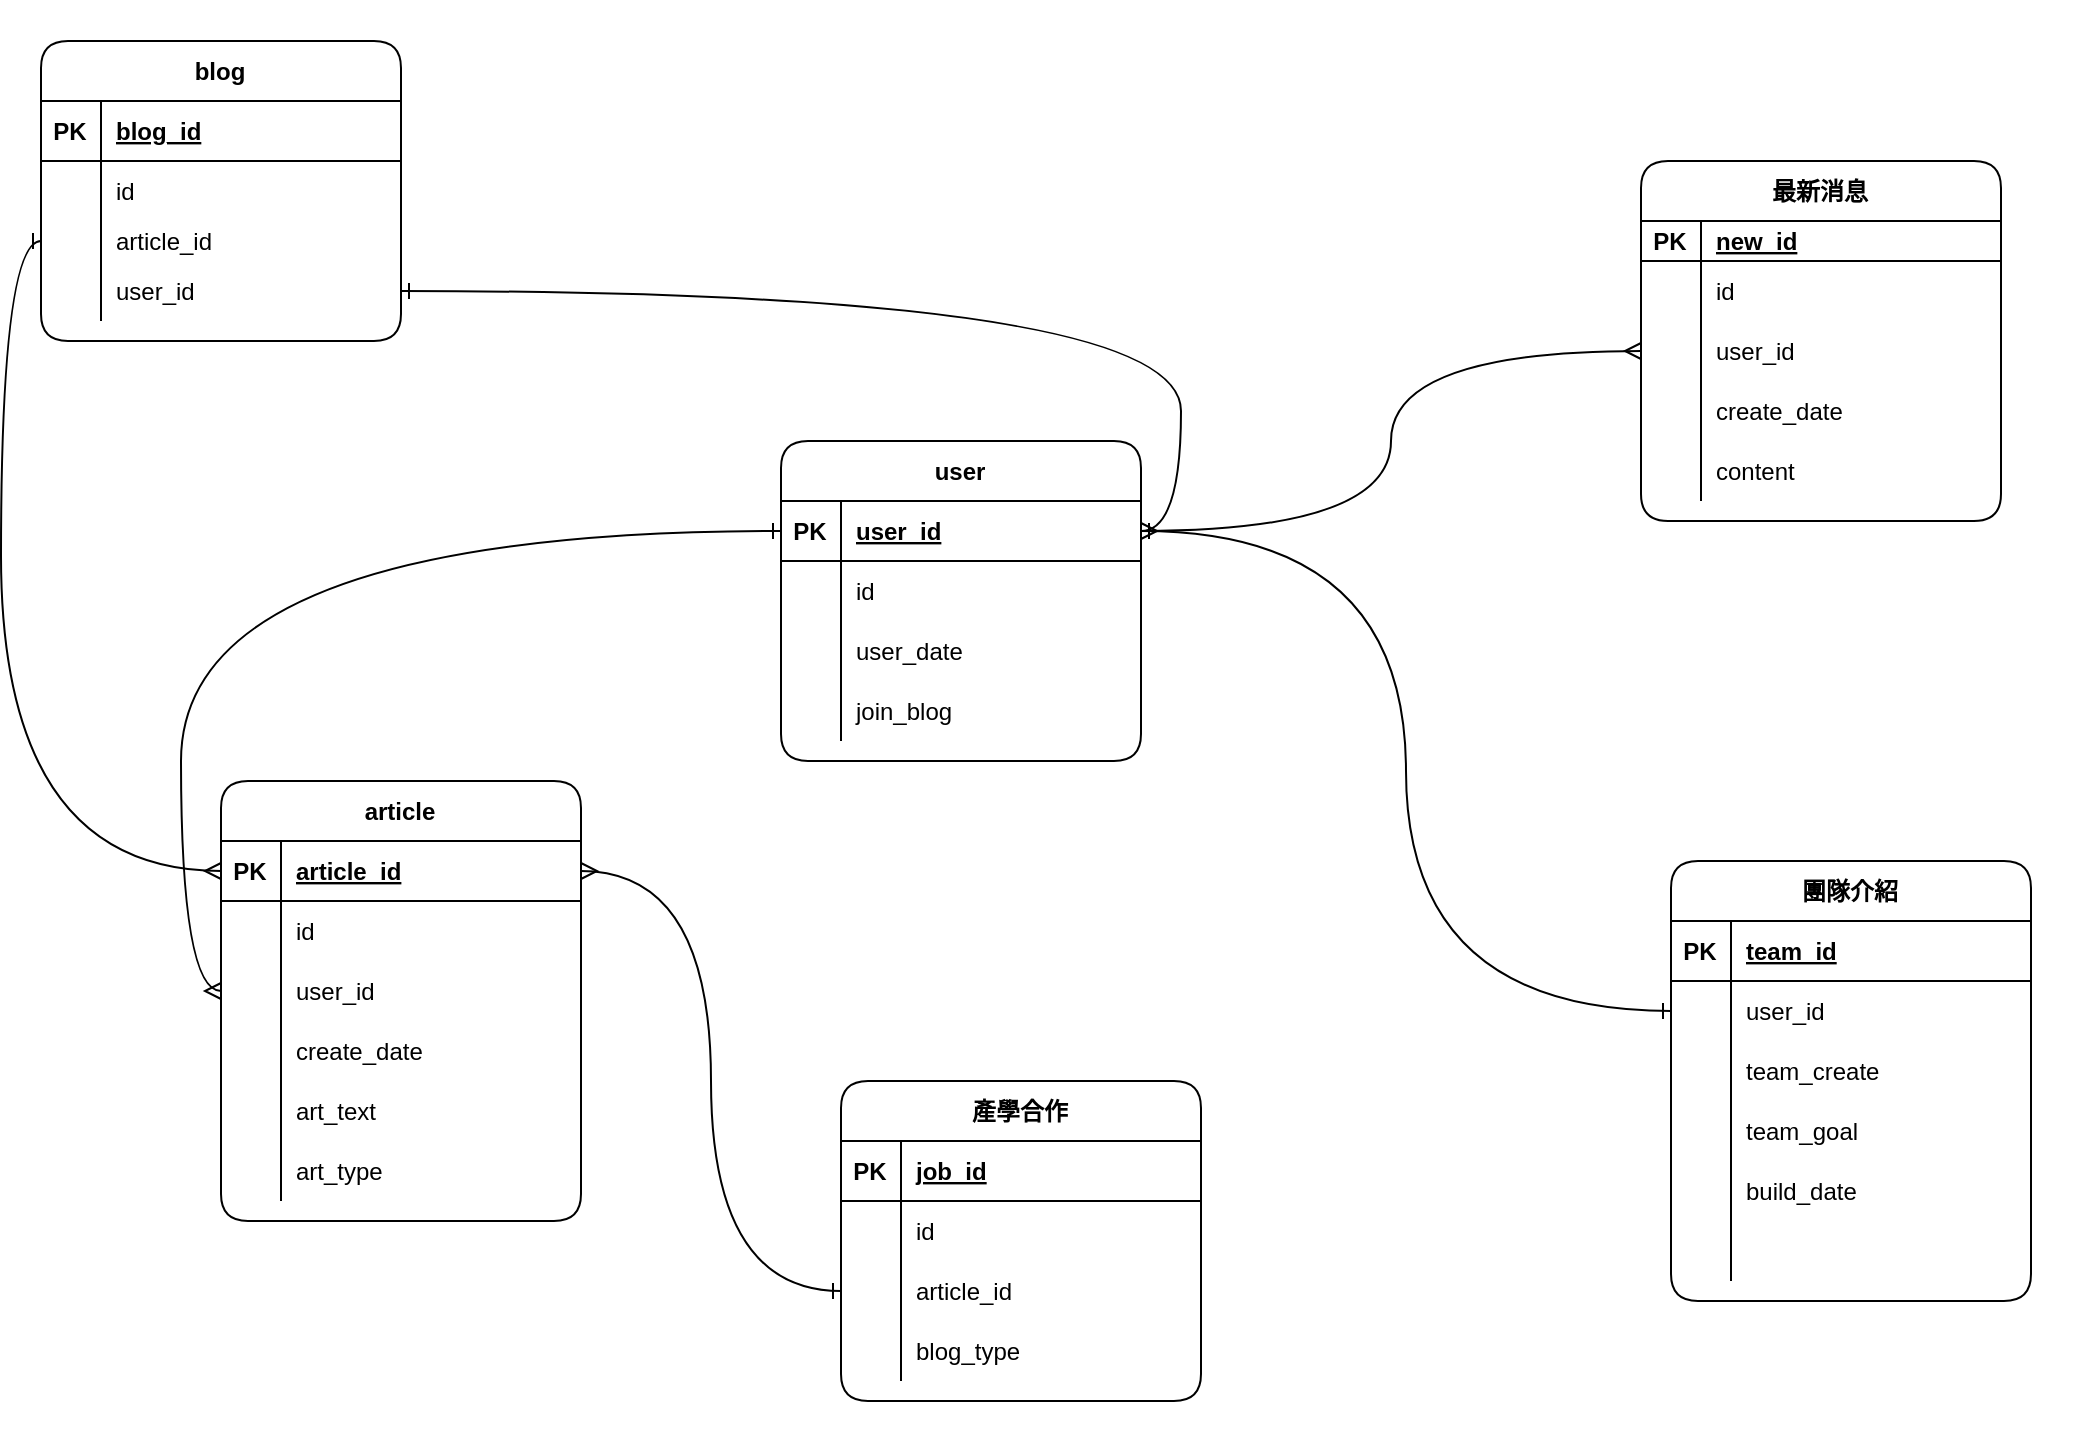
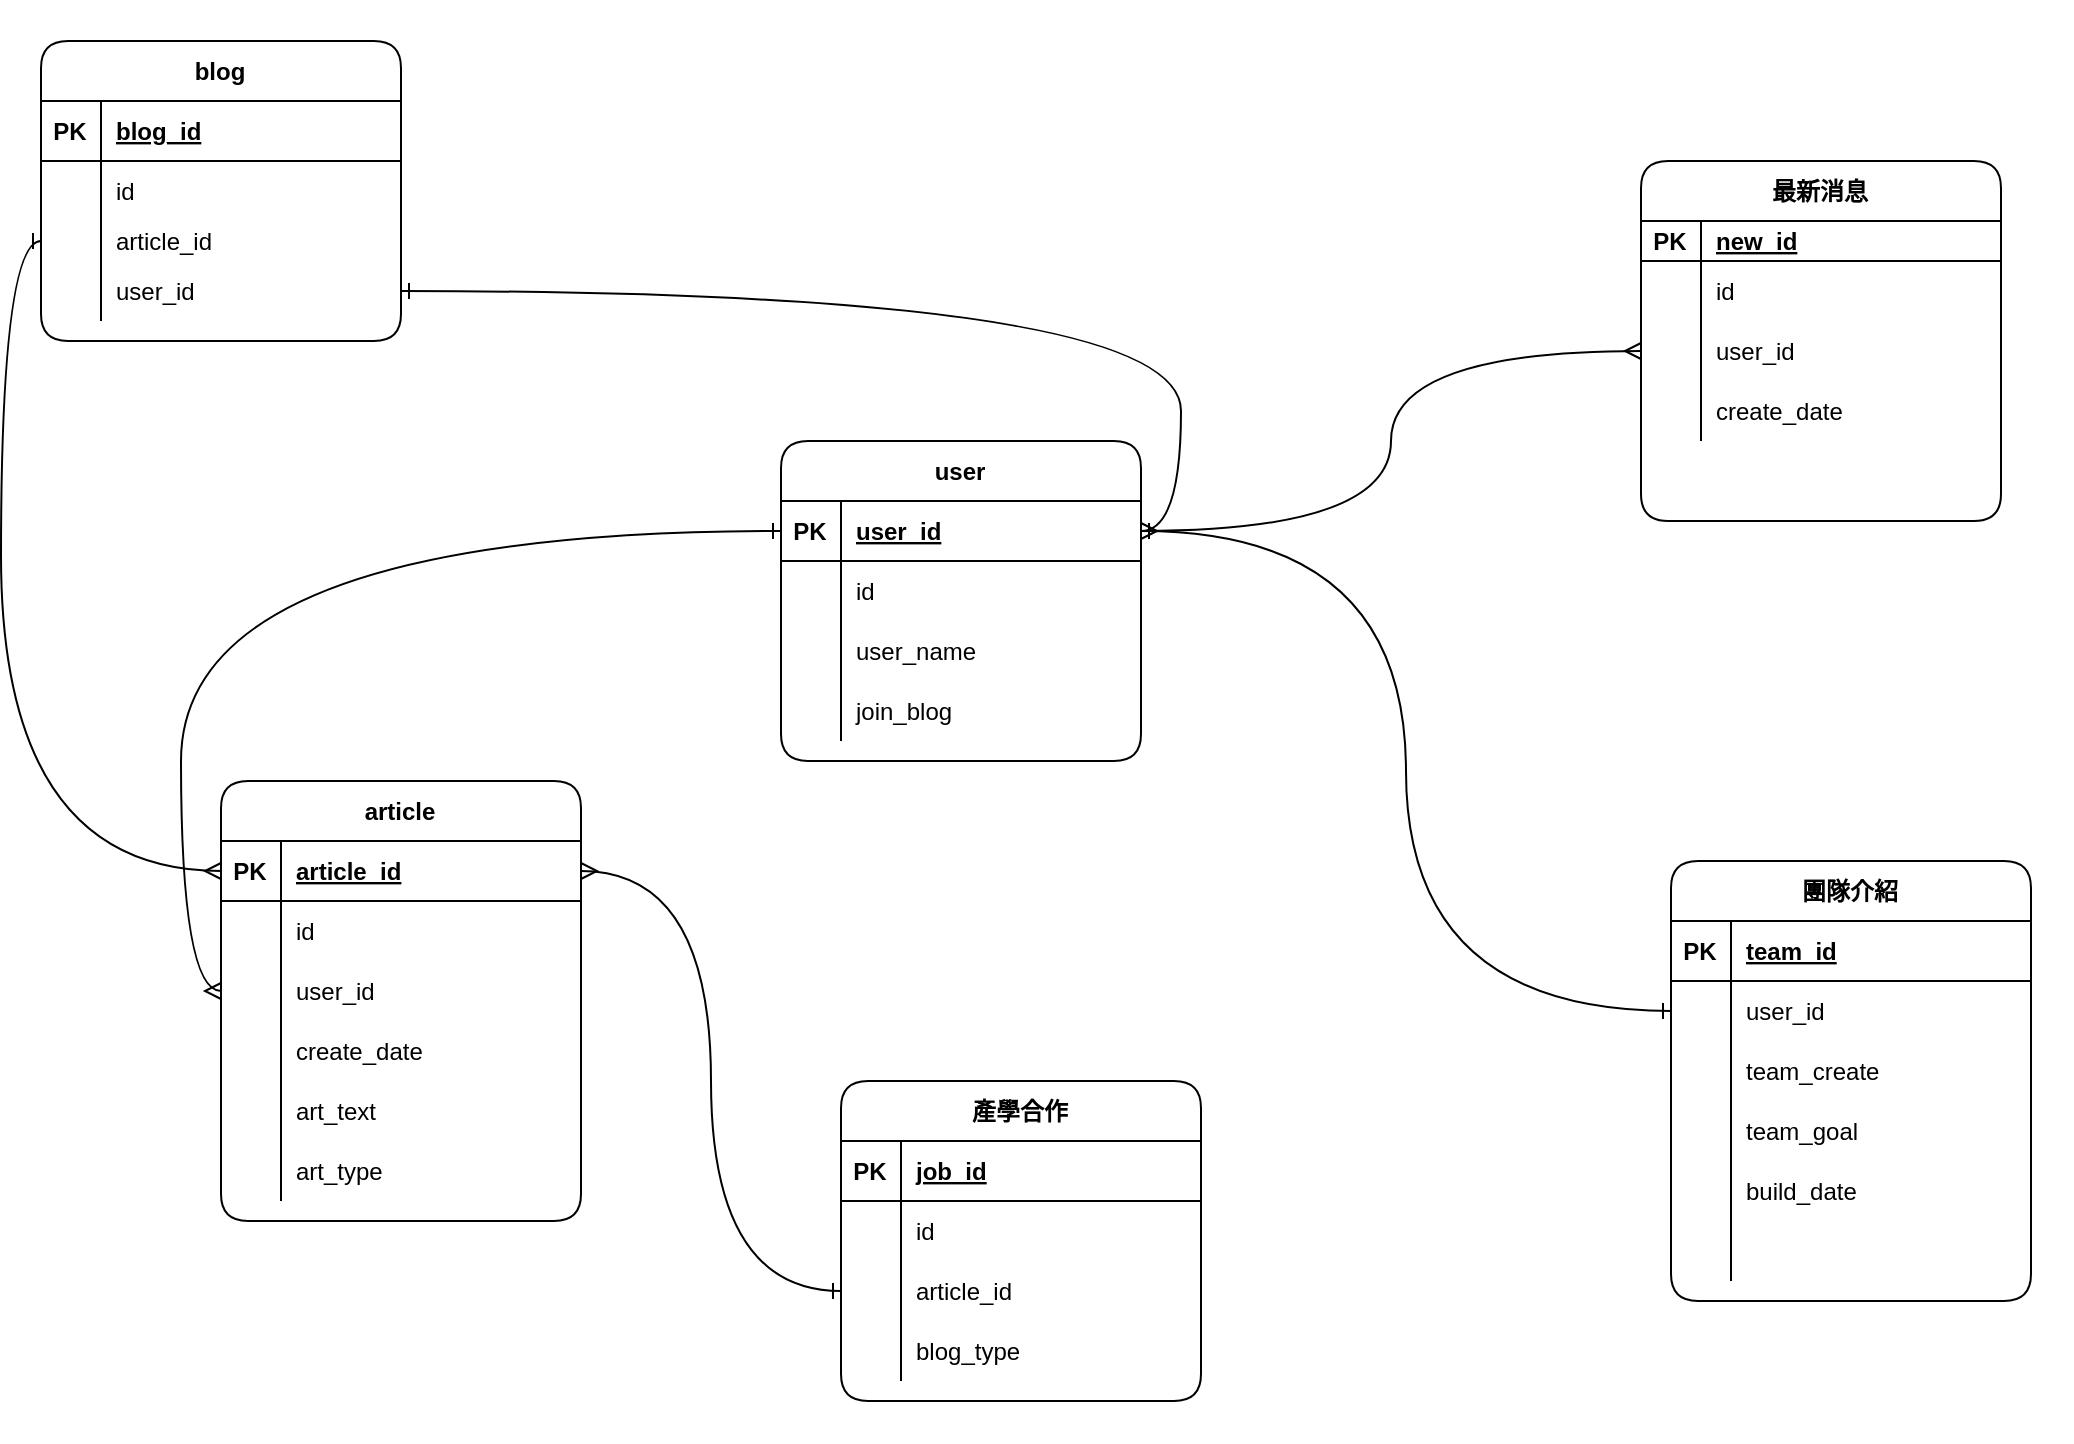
(1851, 471) -> none
(916, 652) -> (916, 652)
